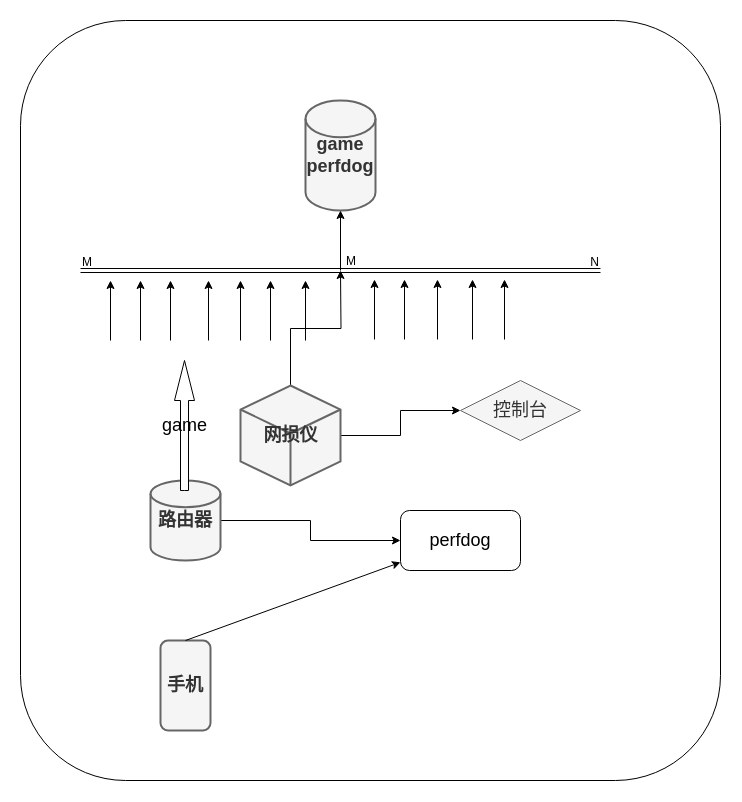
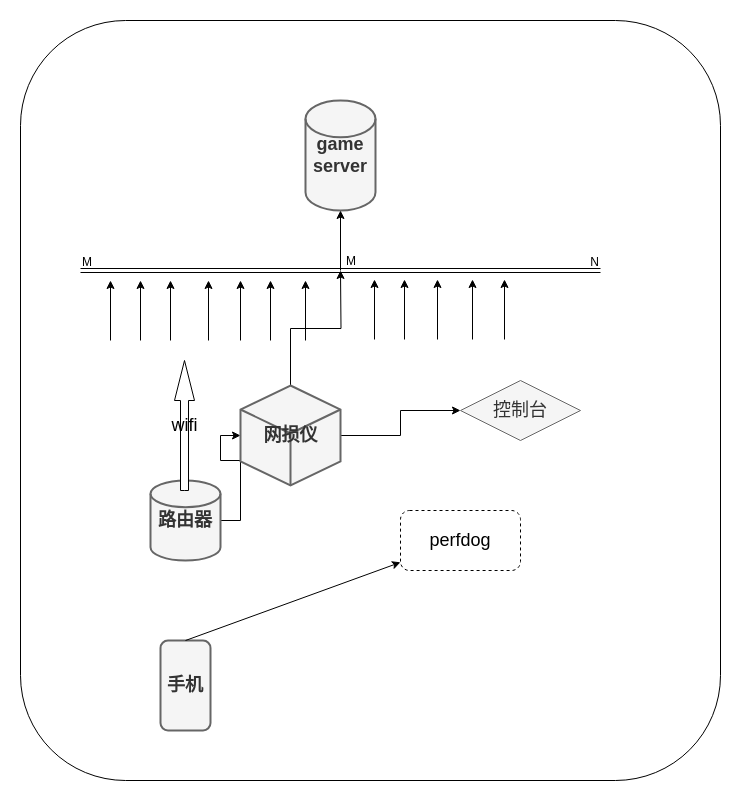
(341, 156) -> (341, 156)
(185, 426) -> (185, 426)
(311, 536) -> (241, 464)
(461, 541) -> (461, 541)
